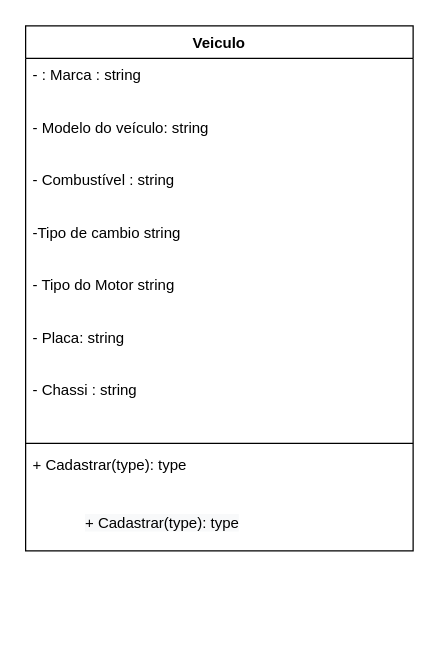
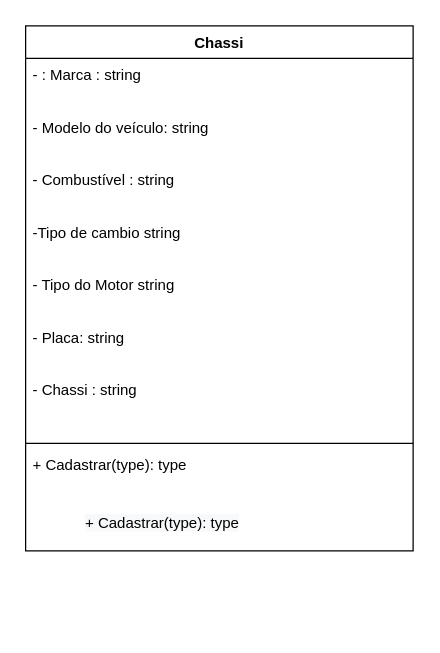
(219, 43) -> (219, 43)
